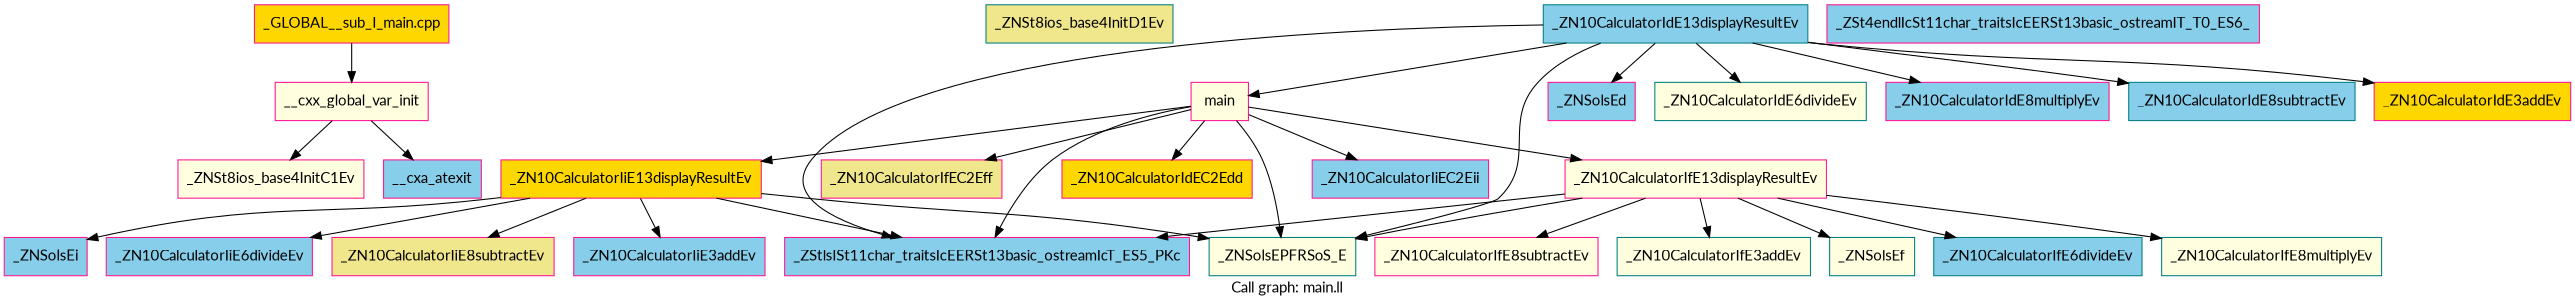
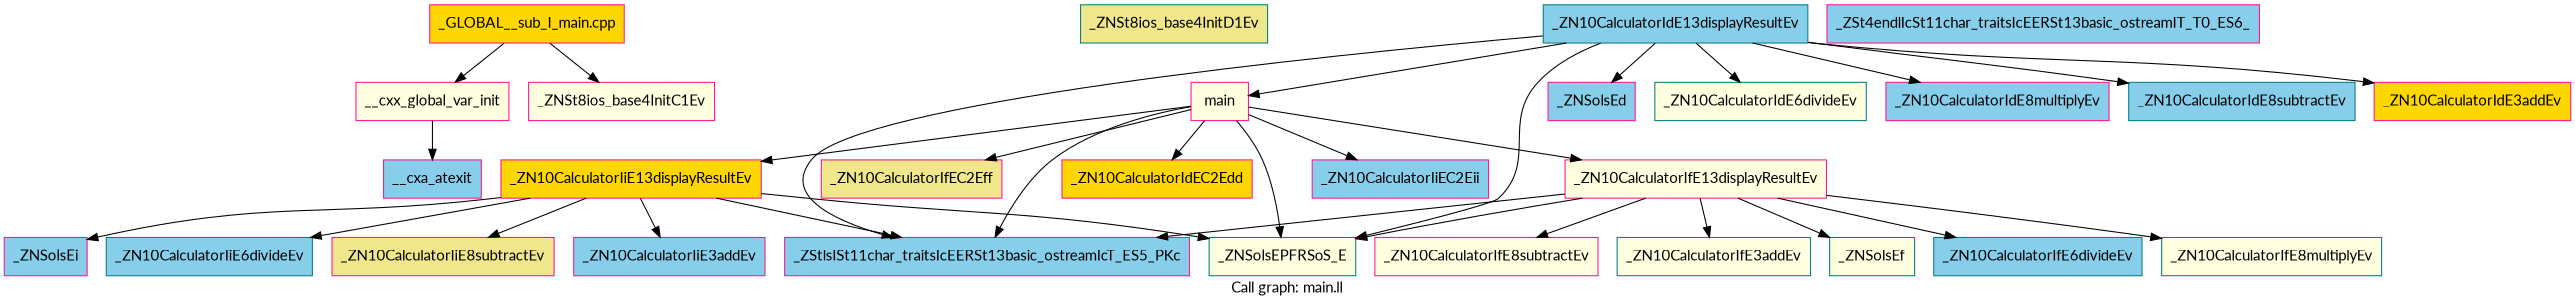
(315, 137) -> (570, 59)
(209, 257) -> (209, 257)
